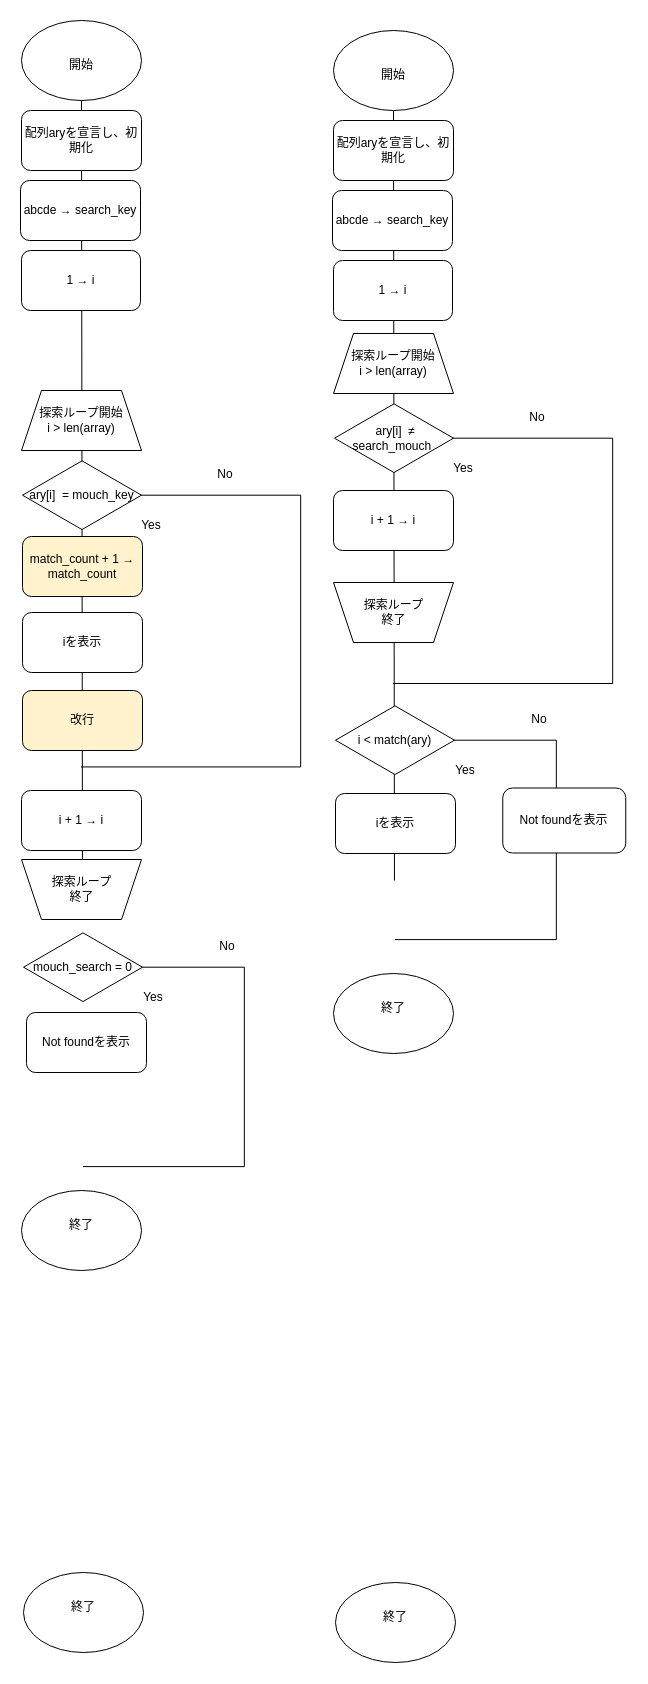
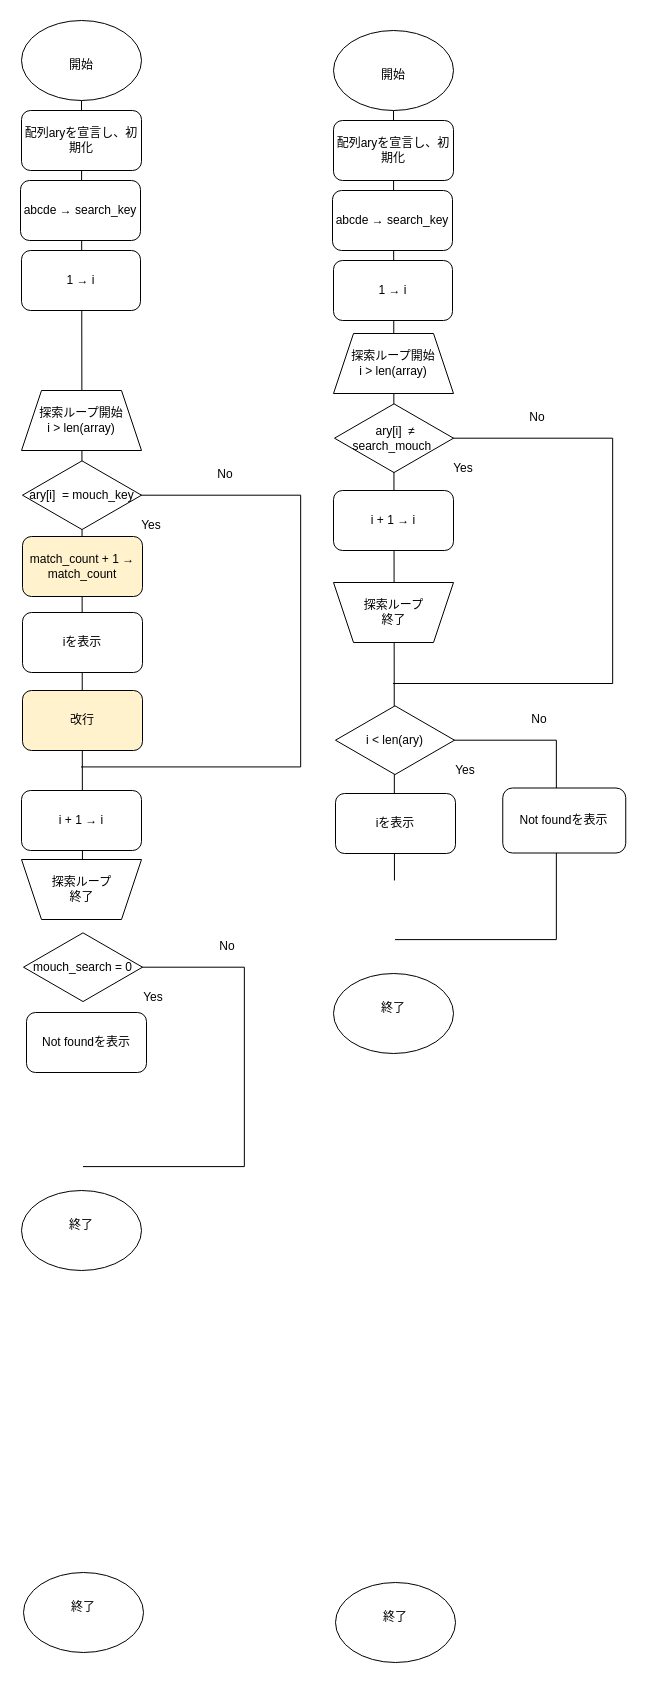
(395, 741) -> (395, 741)
